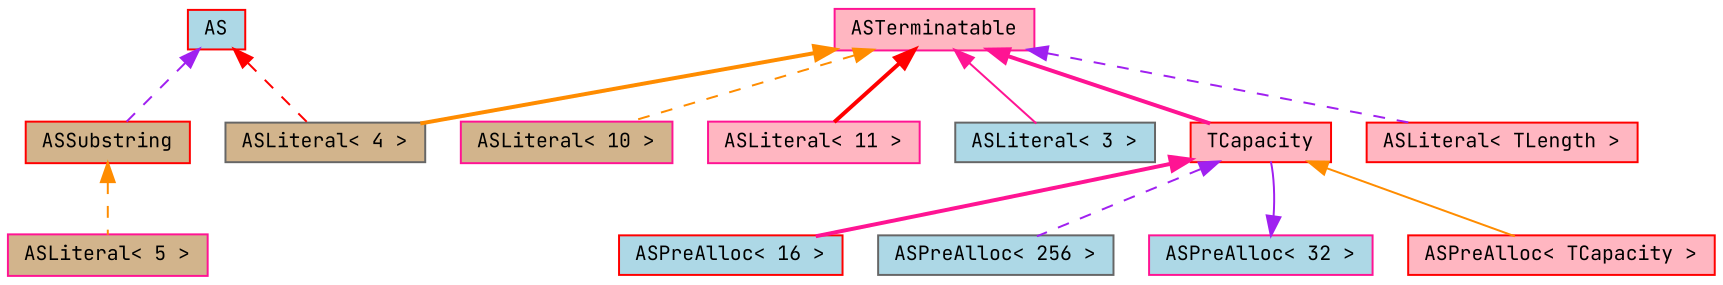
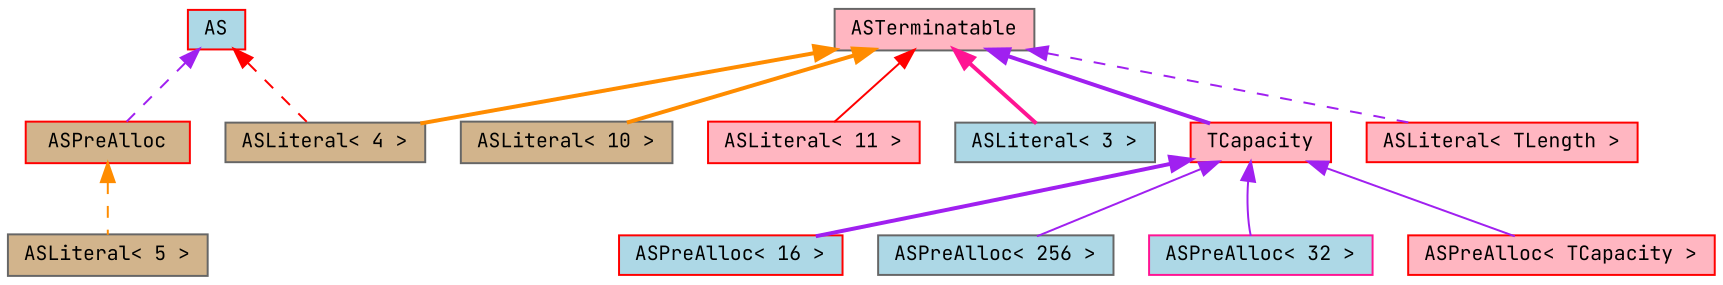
(934, 30) -> (934, 30)
(741, 89) -> (741, 89)
(1109, 90) -> (1109, 90)
(867, 93) -> (867, 93)
(1003, 93) -> (1003, 93)
(108, 142) -> (108, 142)
(567, 142) -> (567, 142)
(814, 142) -> (814, 142)
(1274, 189) -> (1248, 209)
(993, 200) -> (993, 200)
(1421, 202) -> (1421, 202)
(1119, 203) -> (1119, 203)
(108, 255) -> (108, 255)
